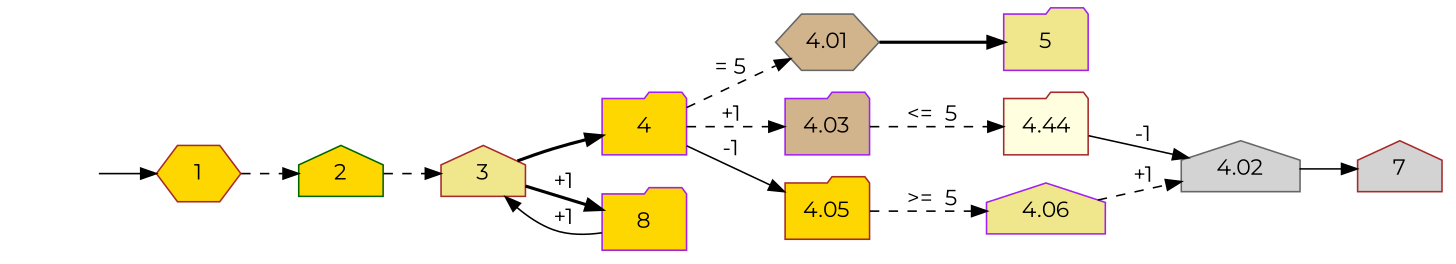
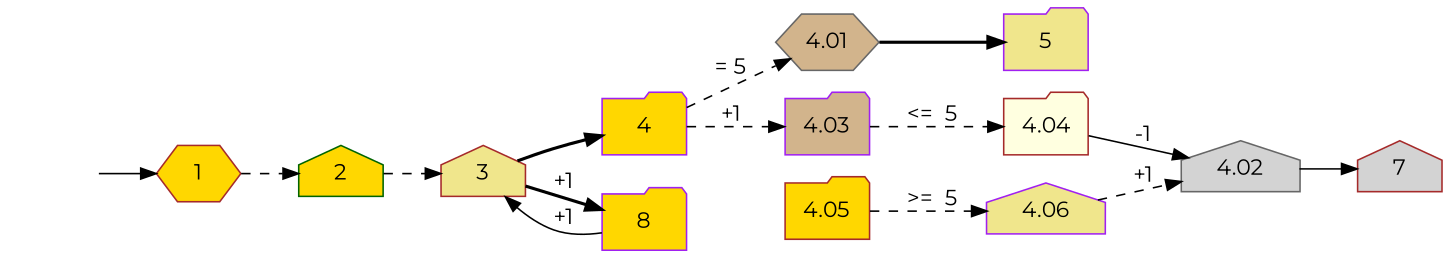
(1046, 127) -> (1046, 127)
(728, 165) -> none
